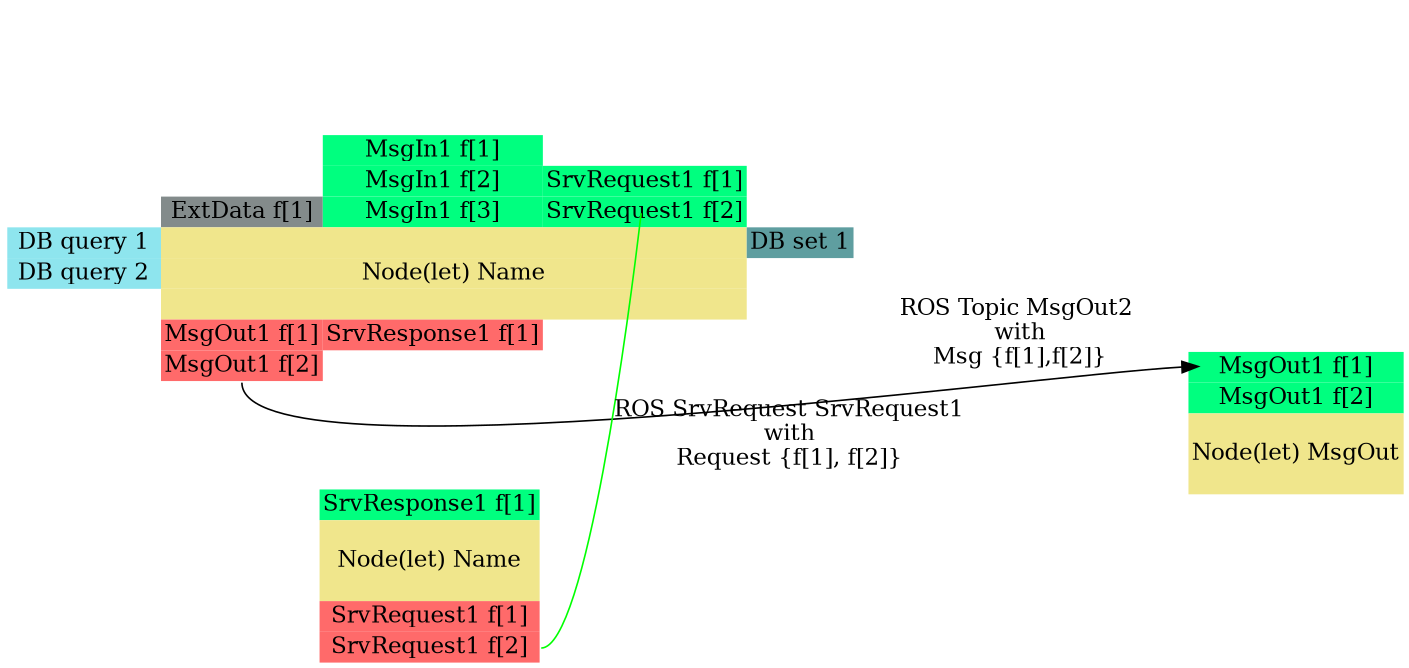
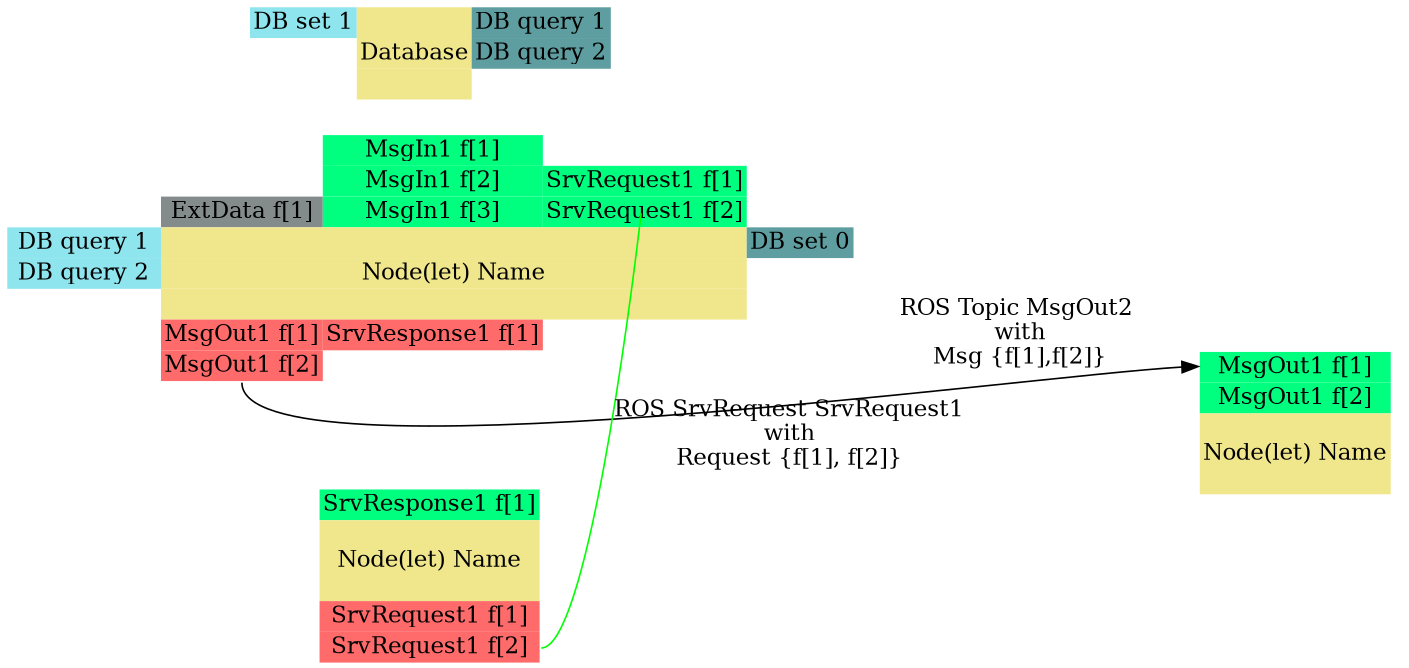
none -> (430, 53)
(800, 242) -> (800, 242)
(1296, 453) -> (1295, 453)
